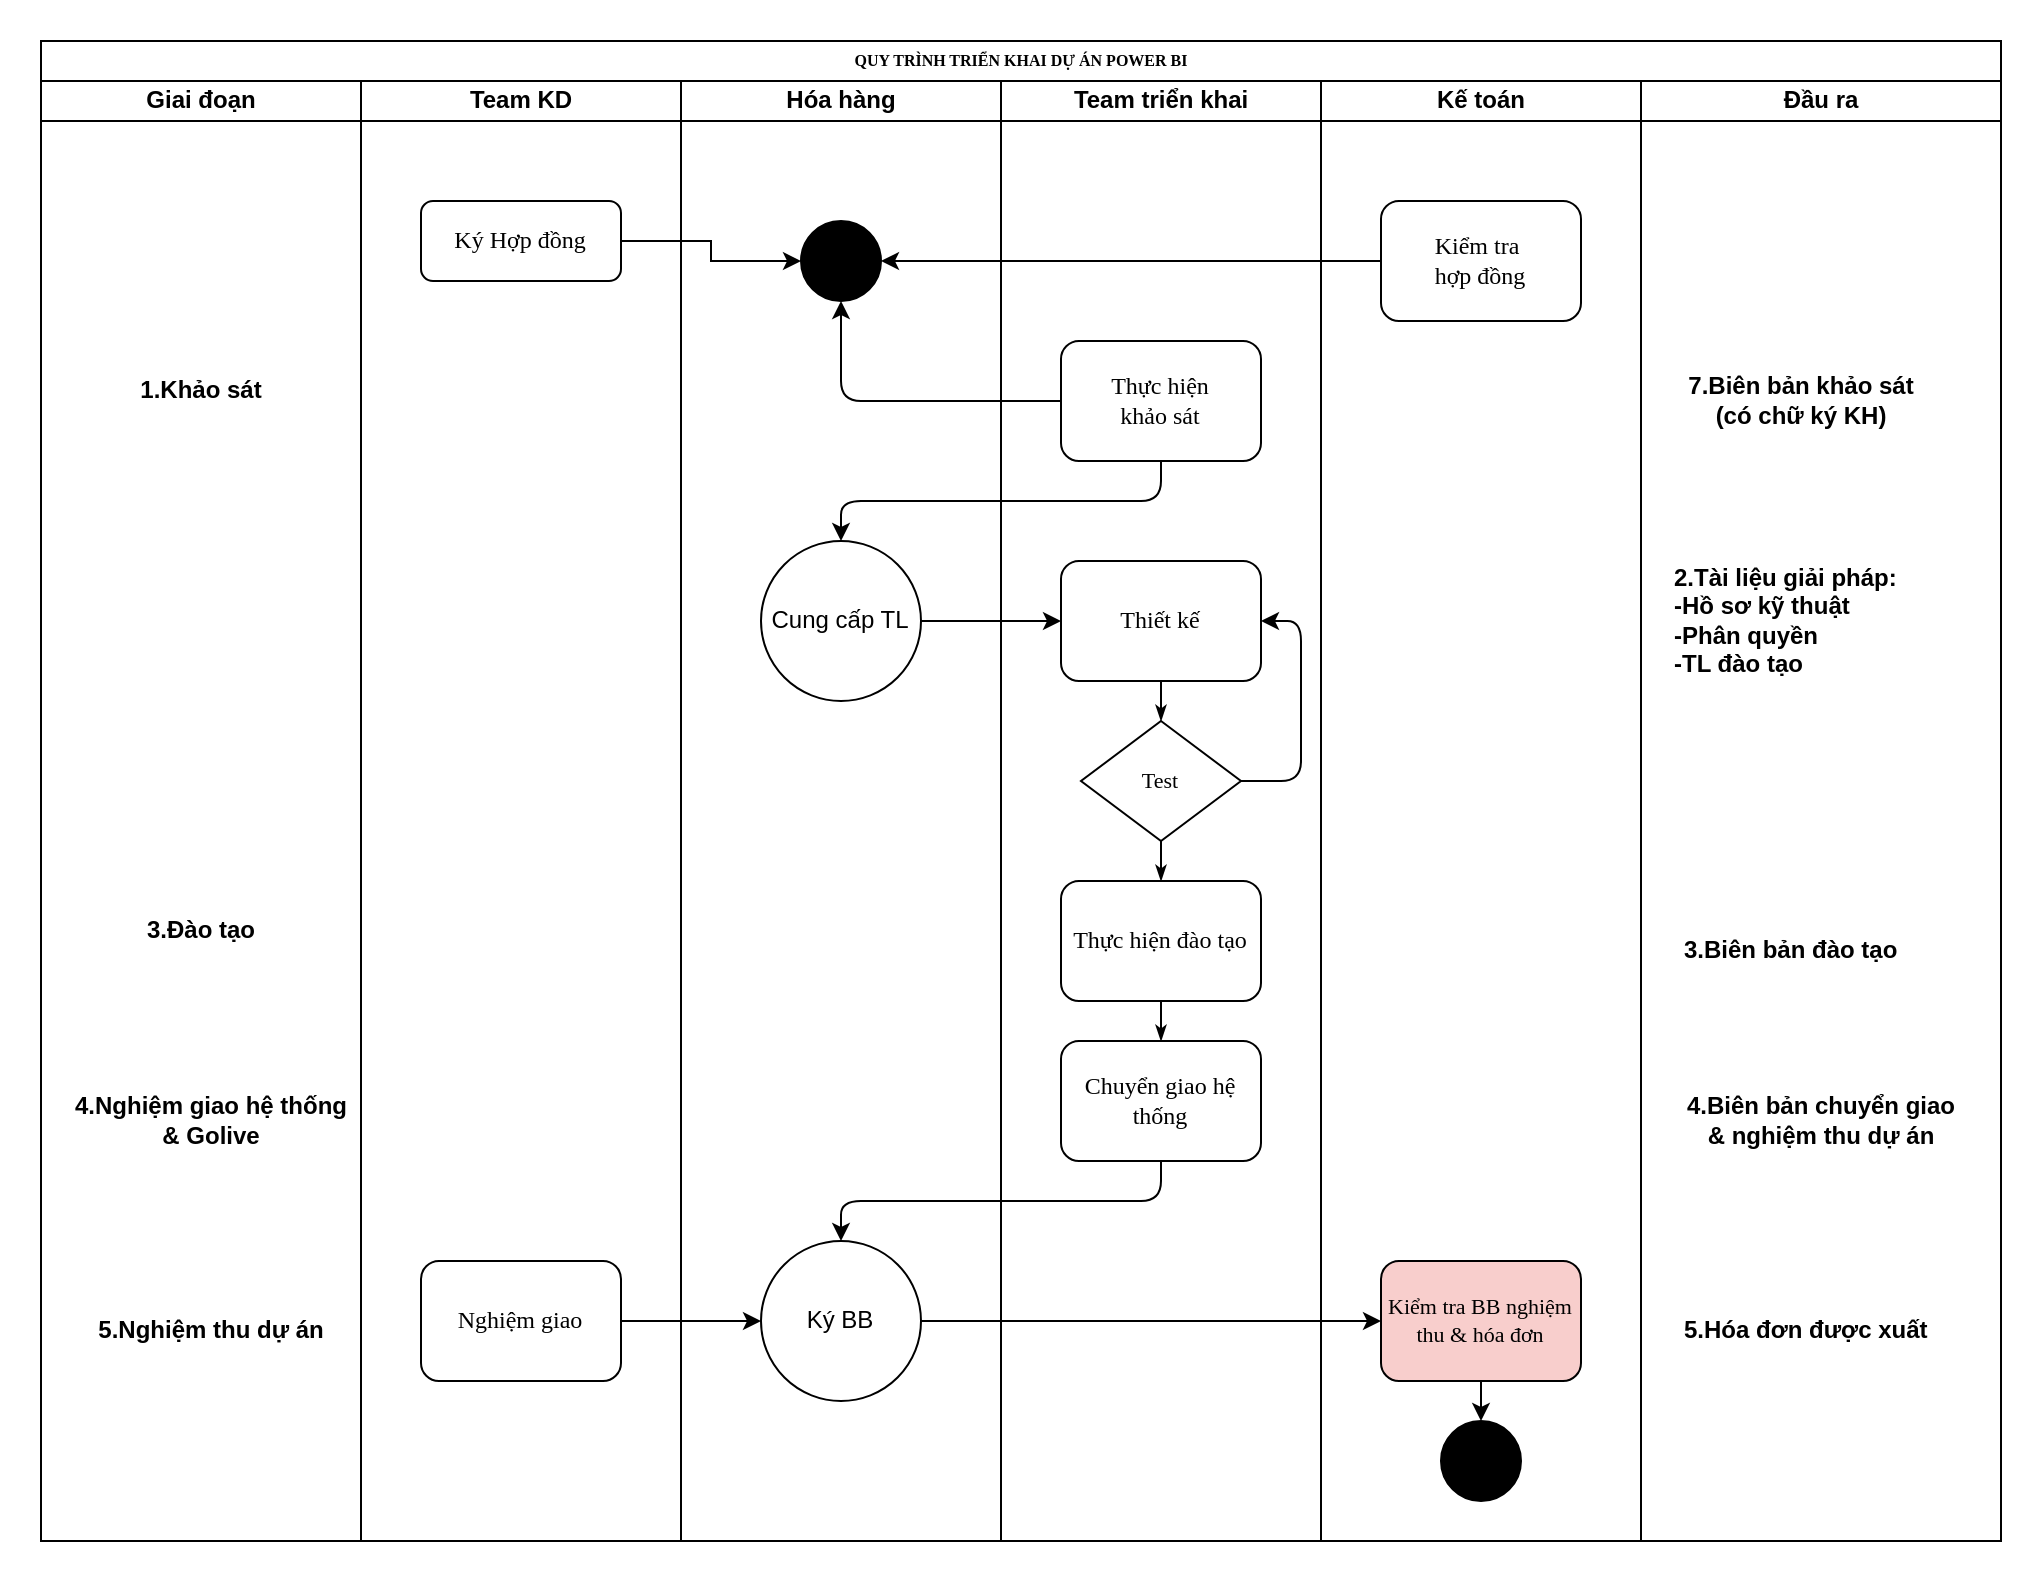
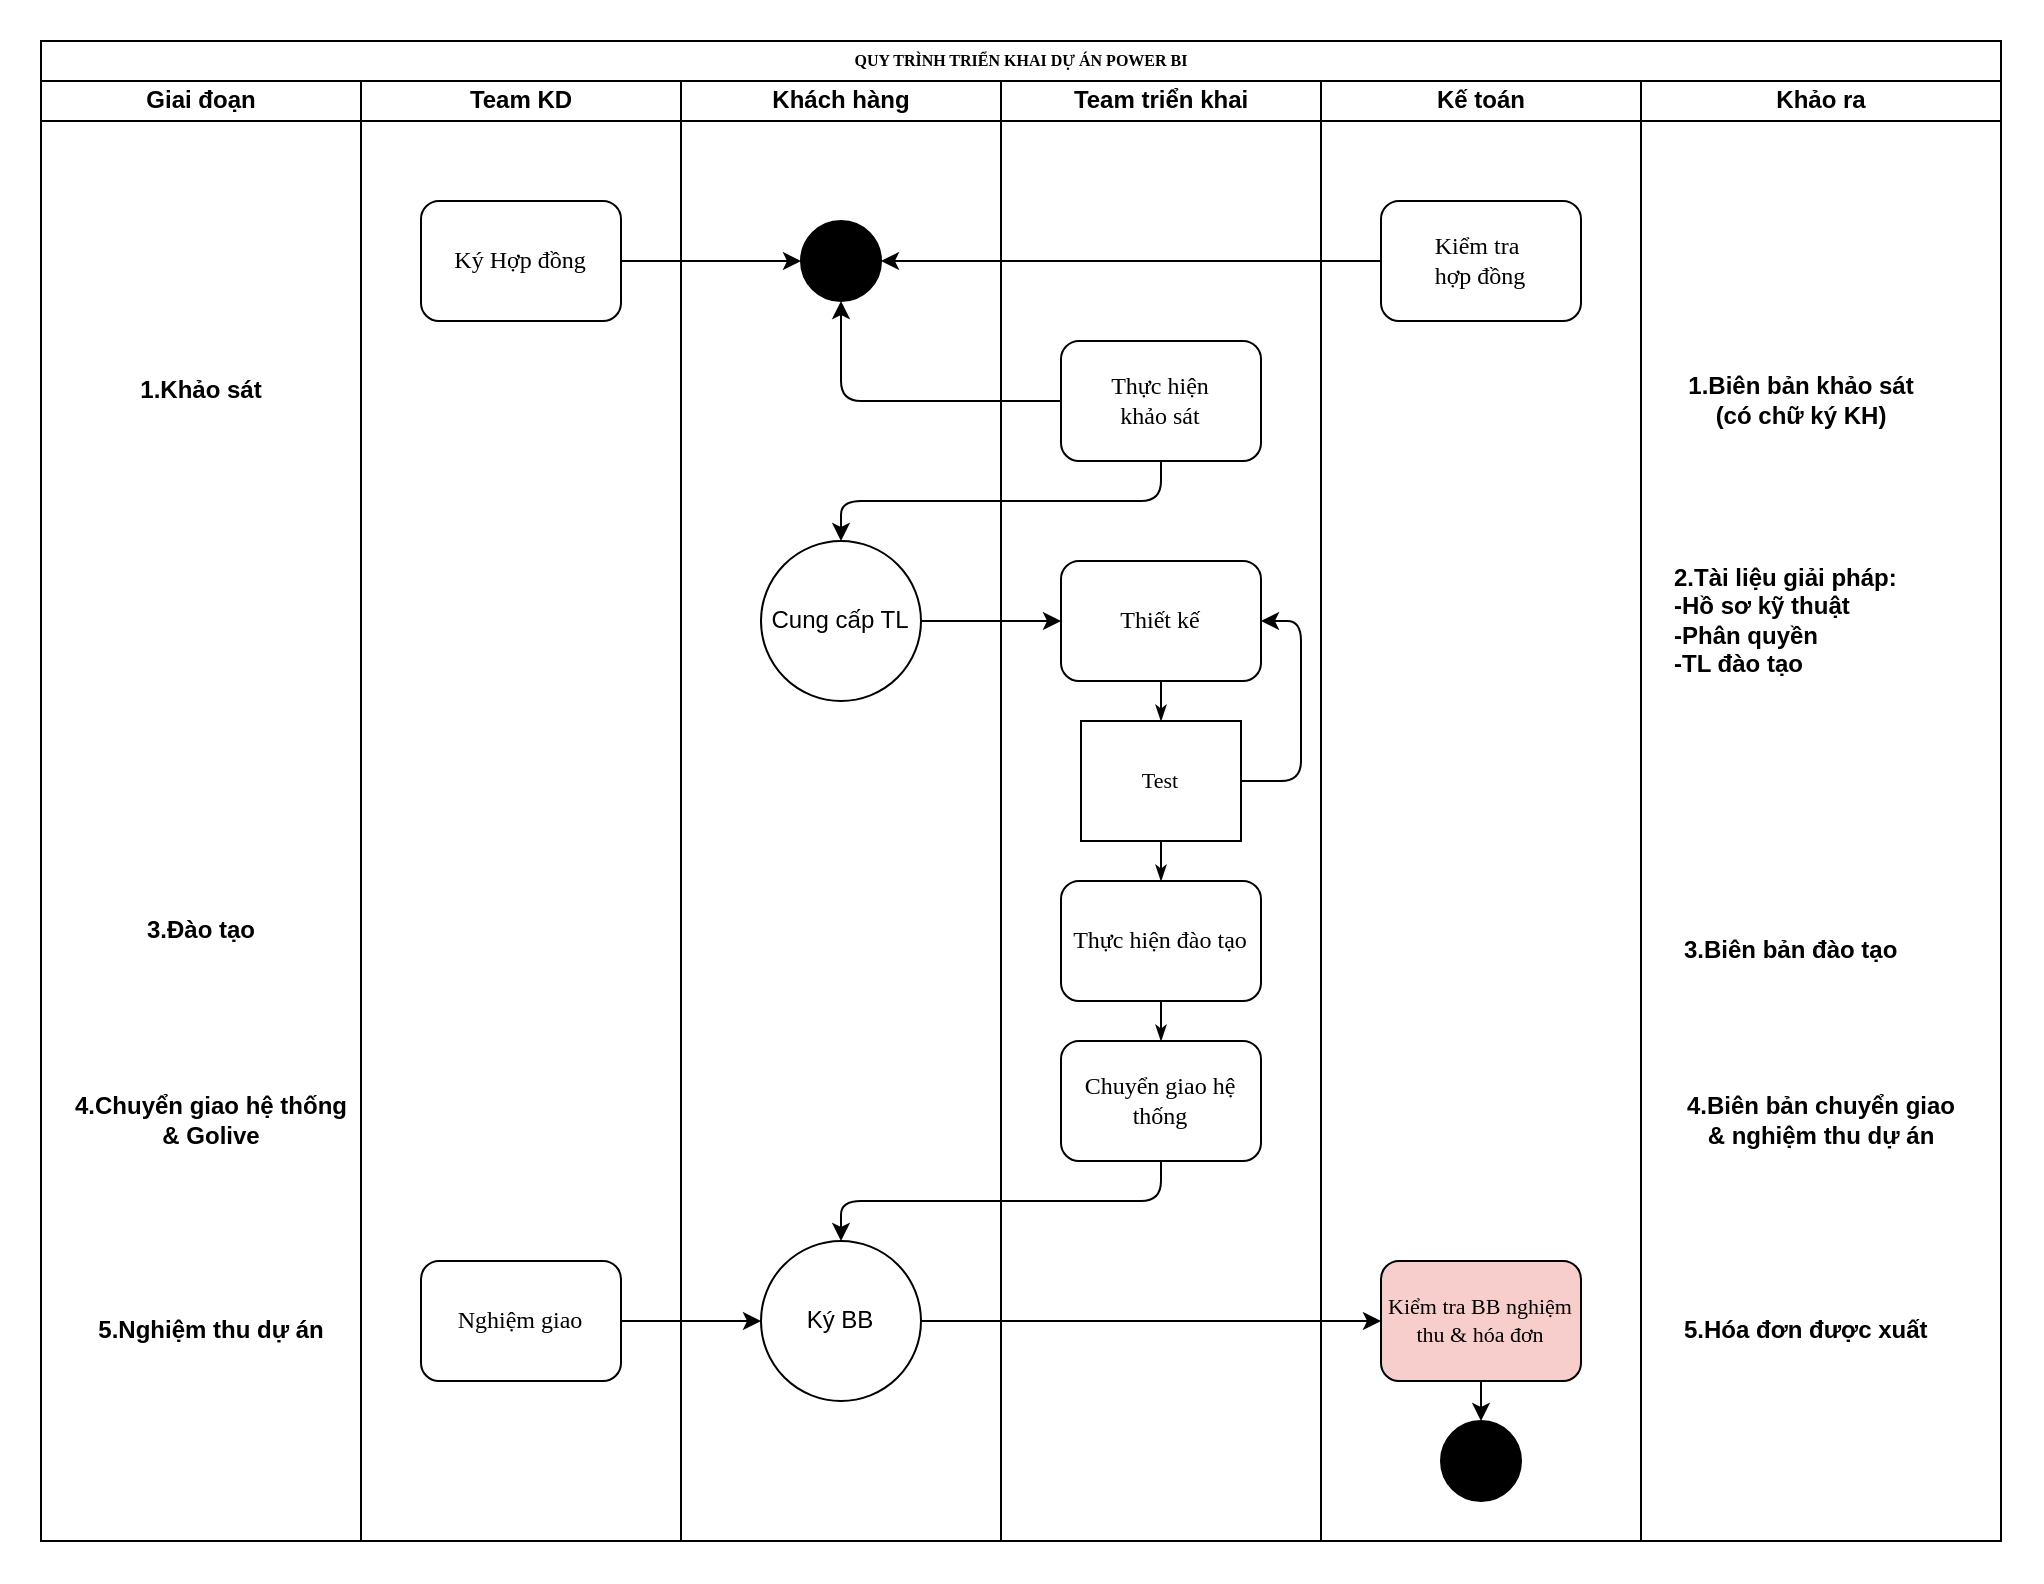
(842, 101) -> (842, 101)
(1822, 101) -> (1822, 101)
(521, 241) -> (521, 261)
(1802, 401) -> (1802, 401)
(1161, 781) -> (1161, 781)
(212, 1121) -> (212, 1121)
